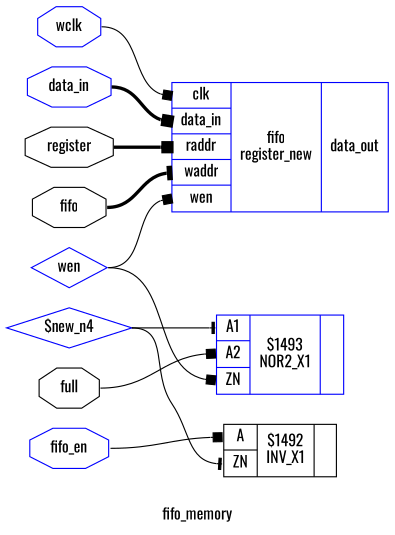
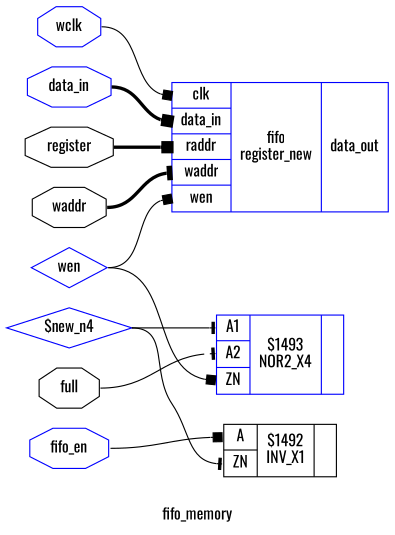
(69, 207) -> (69, 207)
(285, 362) -> (286, 362)
(153, 374) -> (153, 374)
